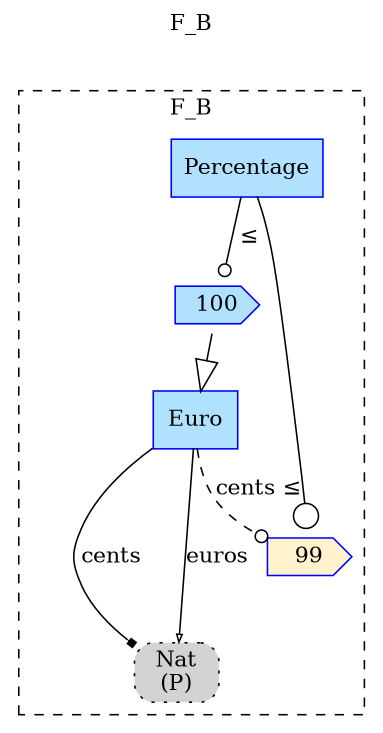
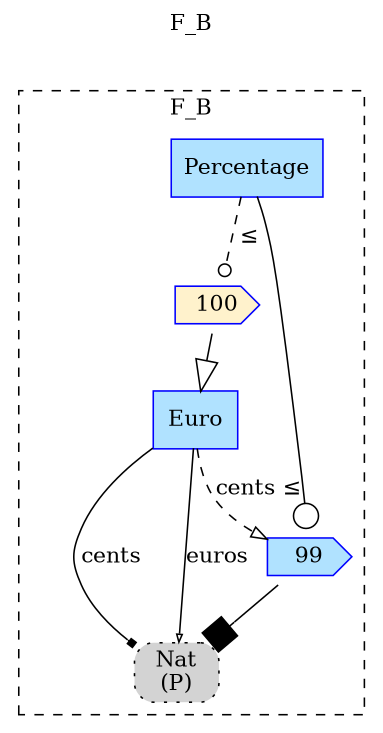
(234, 230) -> (234, 230)
(217, 305) -> (217, 305)
(215, 499) -> (215, 499)
(310, 557) -> (310, 557)
none -> (256, 604)
